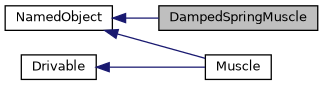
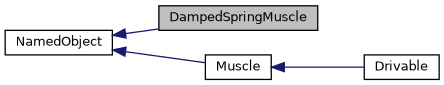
(157, 67) -> (324, 67)
